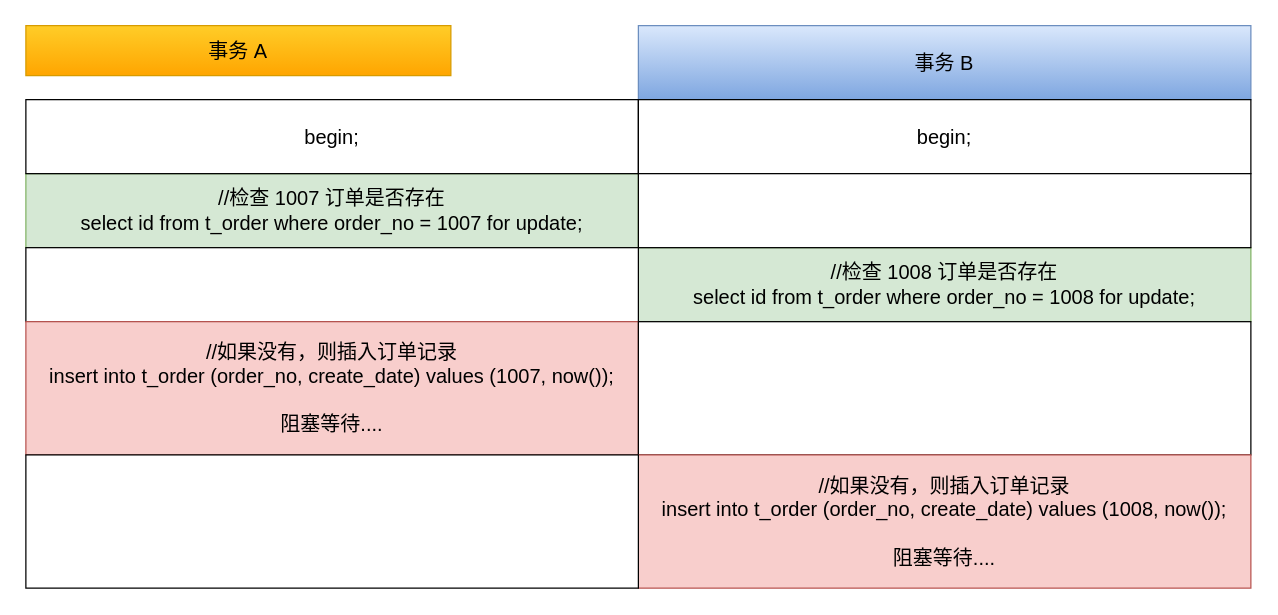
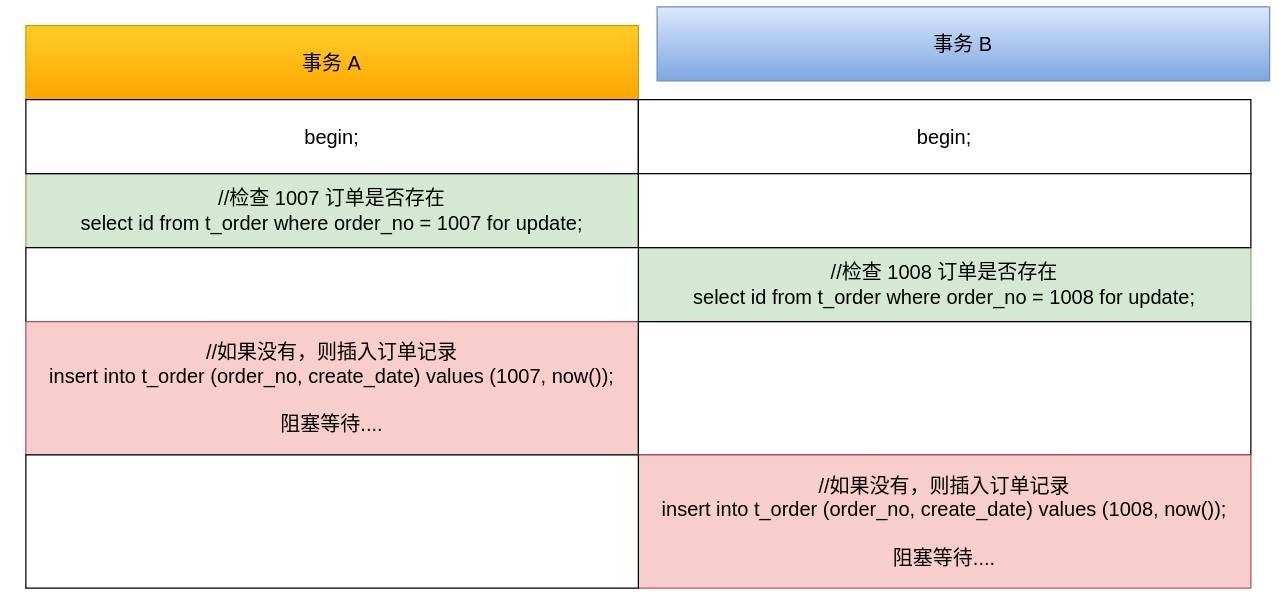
(238, 51) -> (332, 63)
(944, 63) -> (963, 44)
